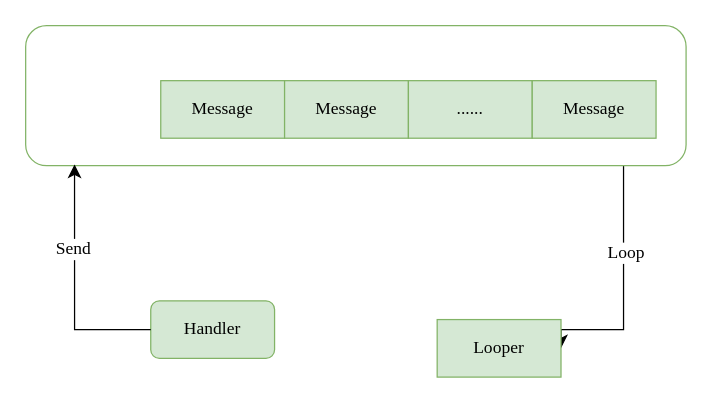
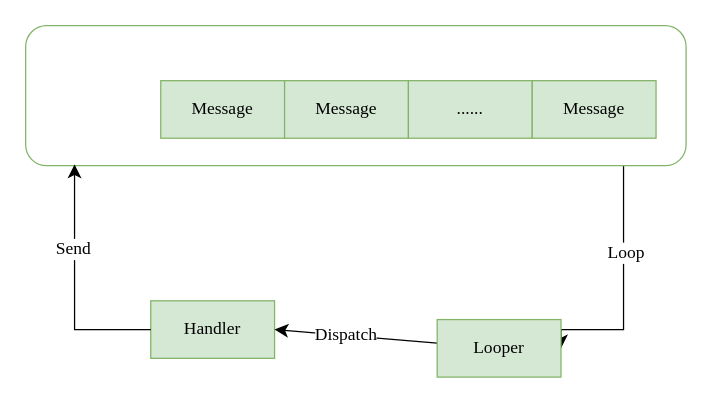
(213, 329) -> (213, 329)
none -> (359, 336)
